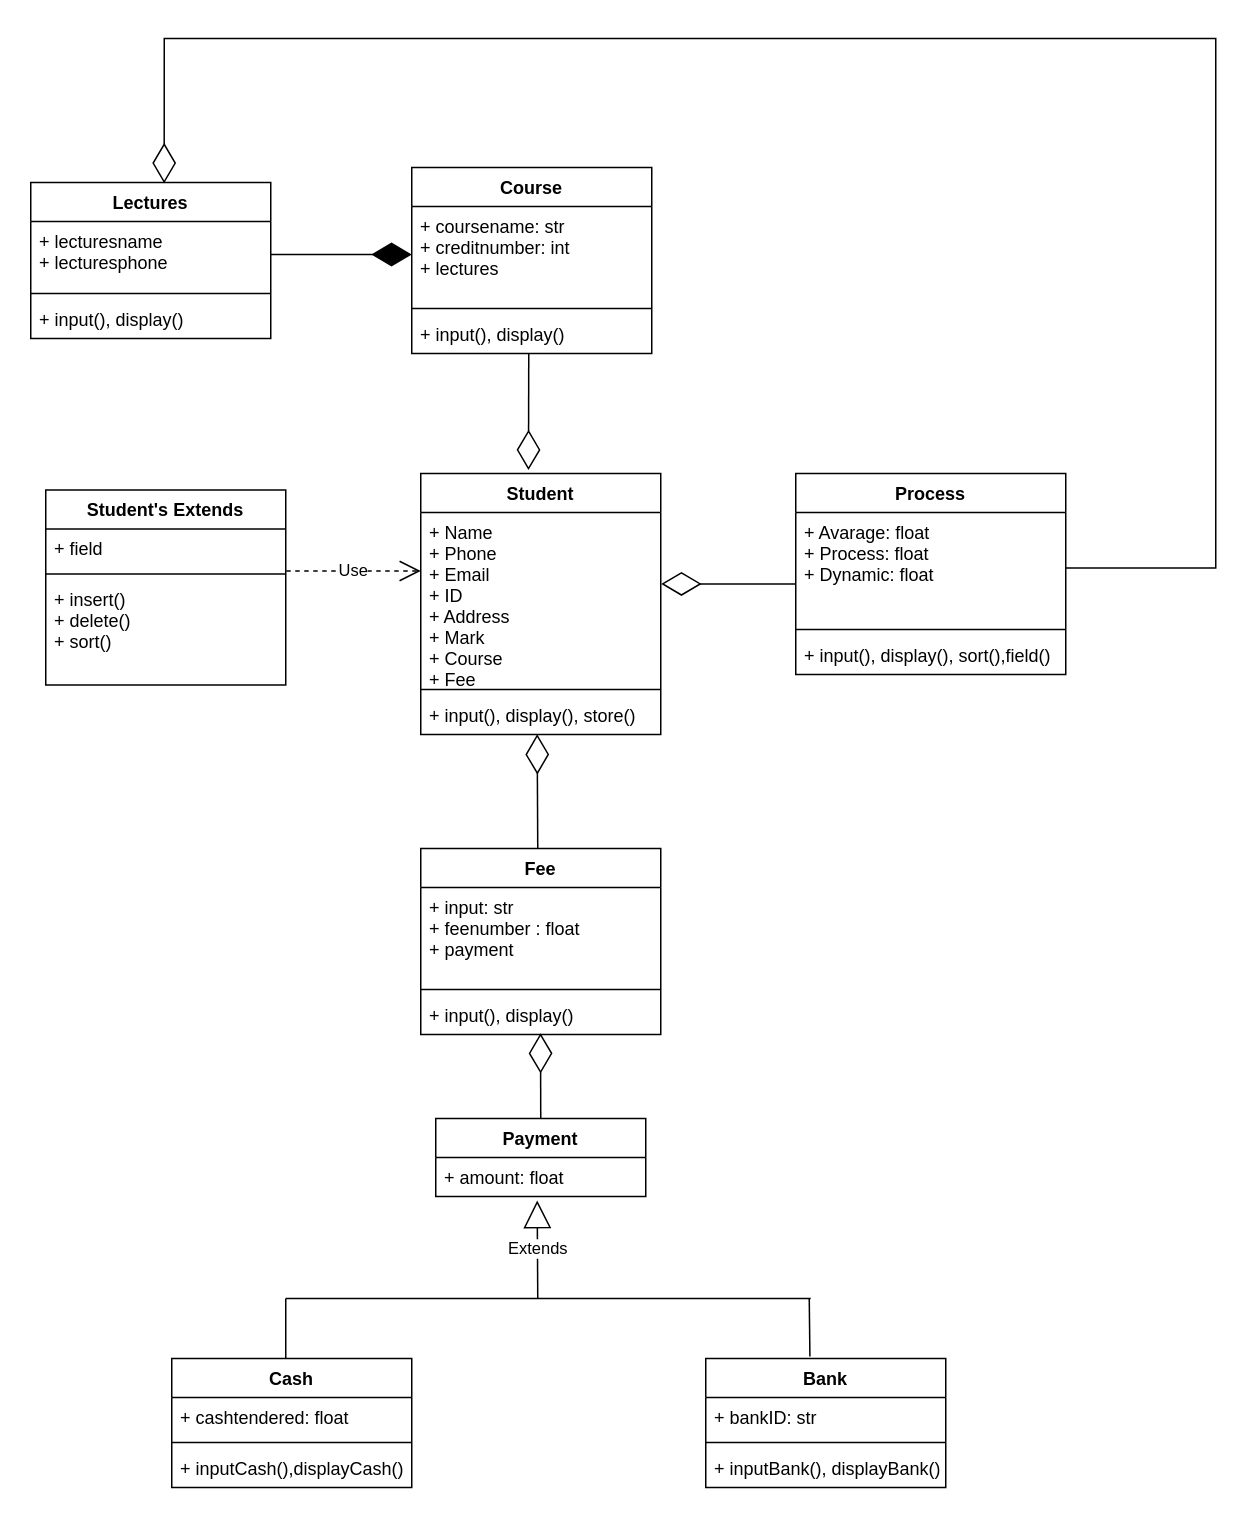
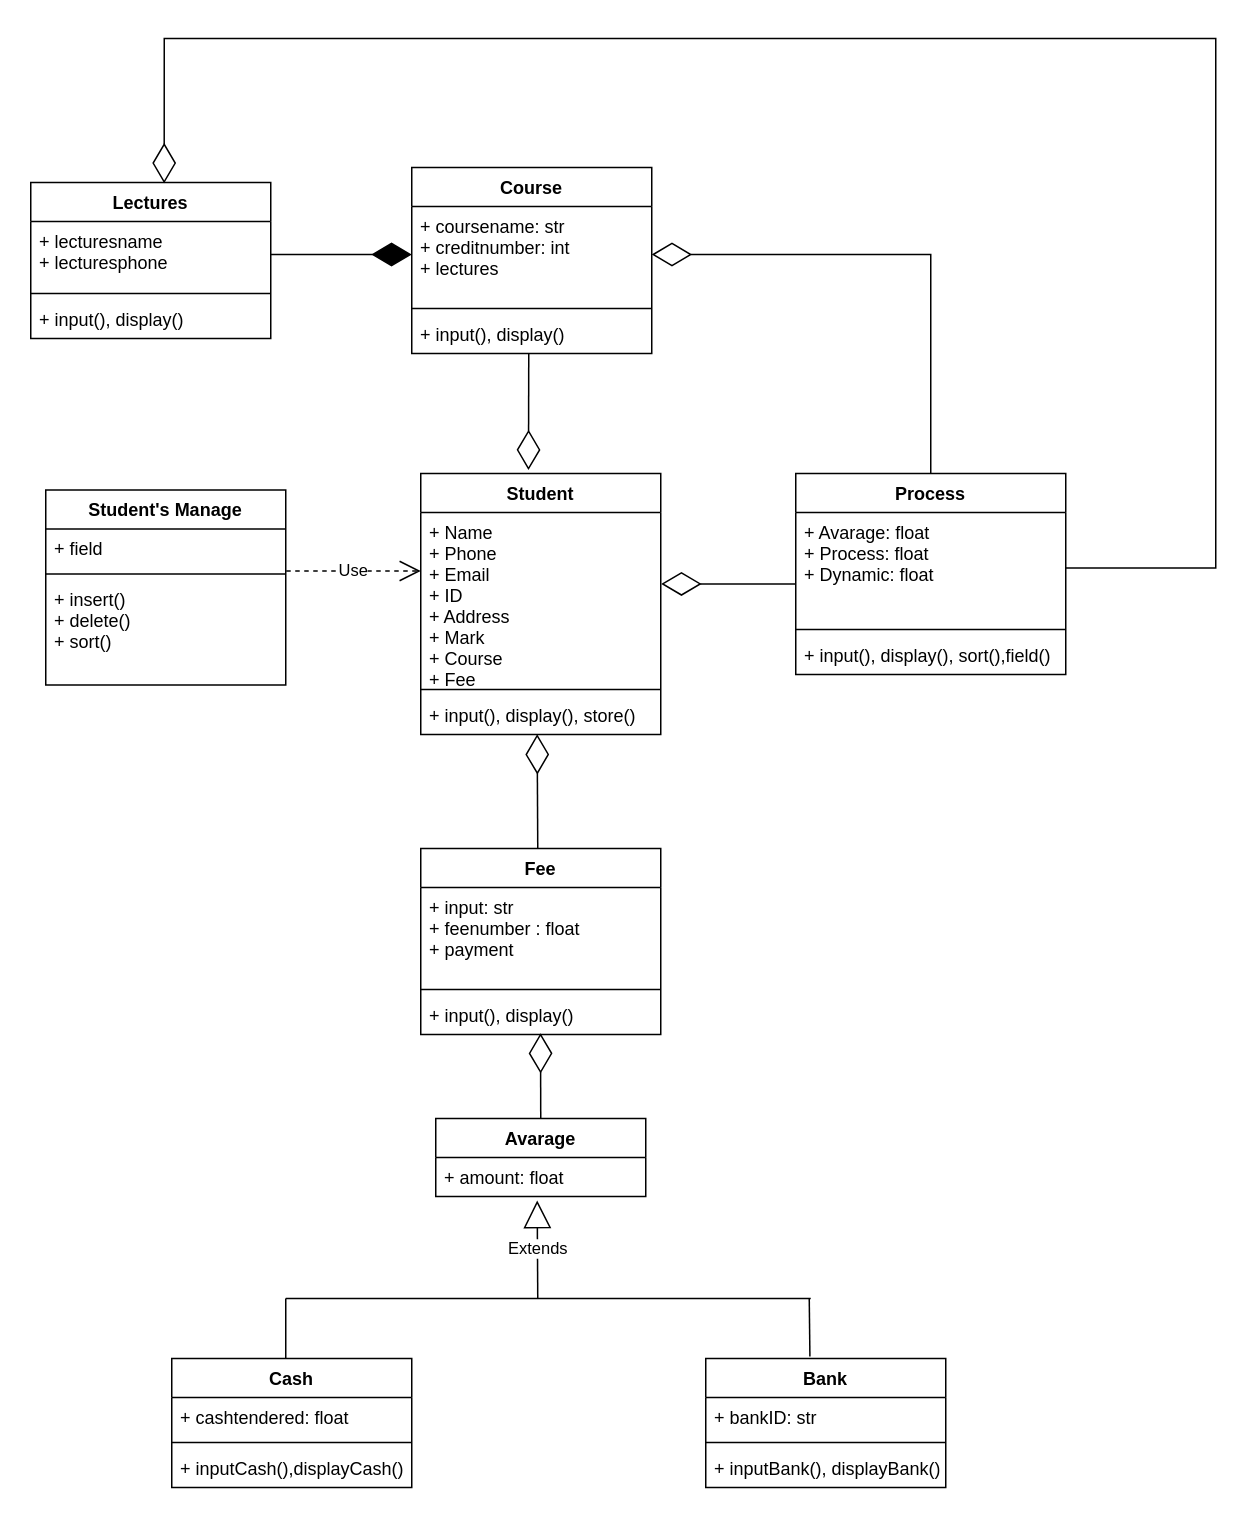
none -> (921, 254)
(165, 510) -> (165, 510)
(540, 1139) -> (540, 1139)
